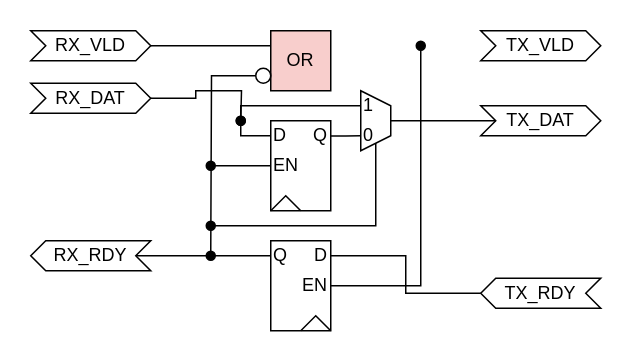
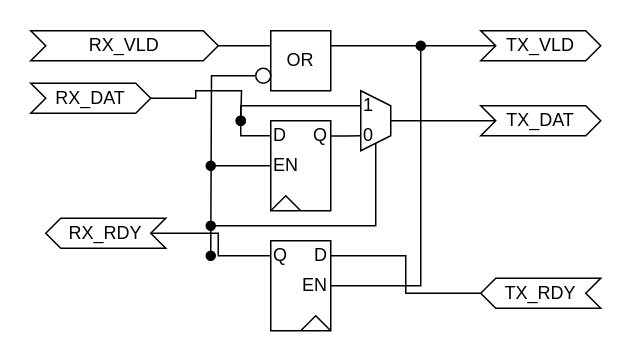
(91, 46) -> (125, 46)
none -> (413, 46)
(301, 61) -> (301, 61)
(91, 256) -> (106, 233)
